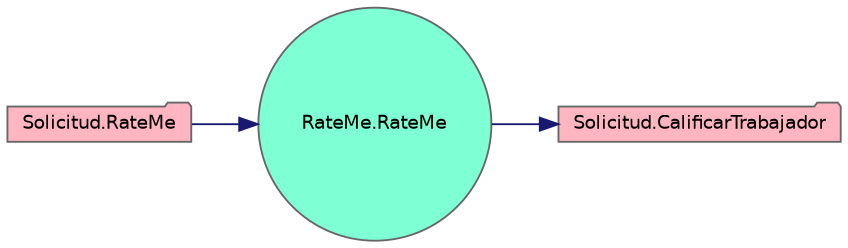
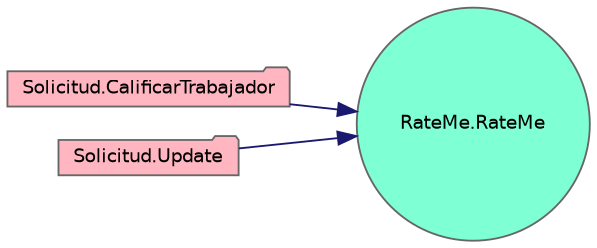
(99, 124) -> (149, 158)
(516, 124) -> (314, 107)
